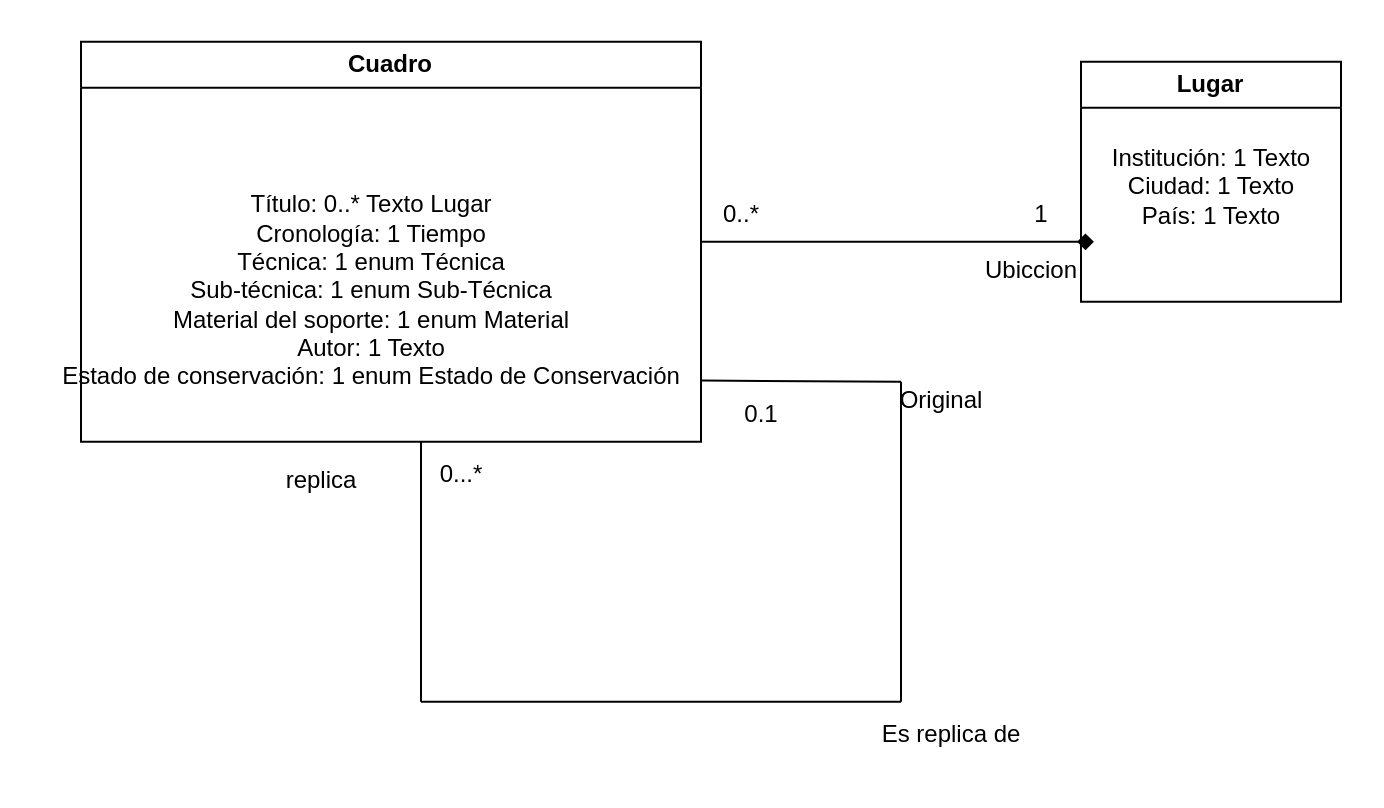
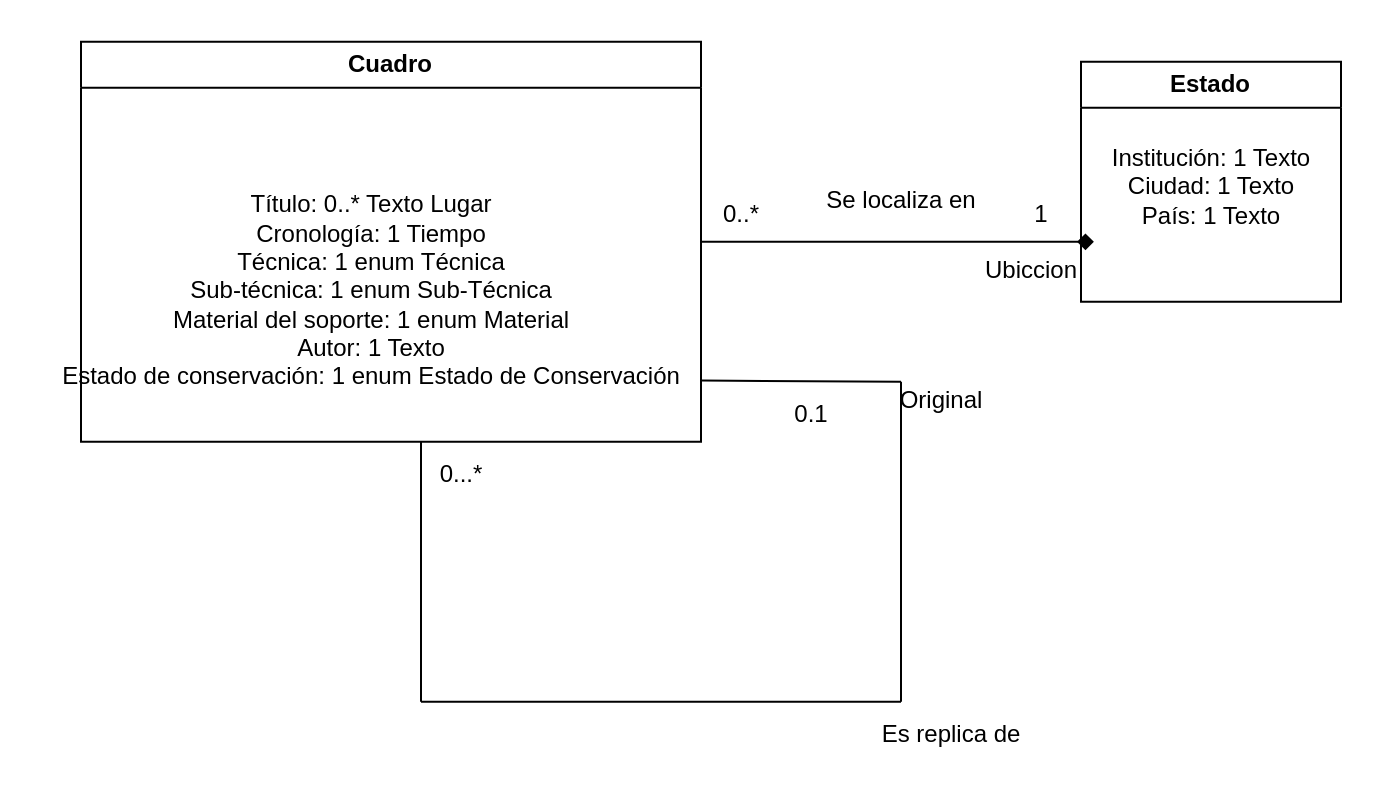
(1211, 85) -> (1211, 85)
none -> (901, 202)
(761, 415) -> (811, 415)
(321, 482) -> none
